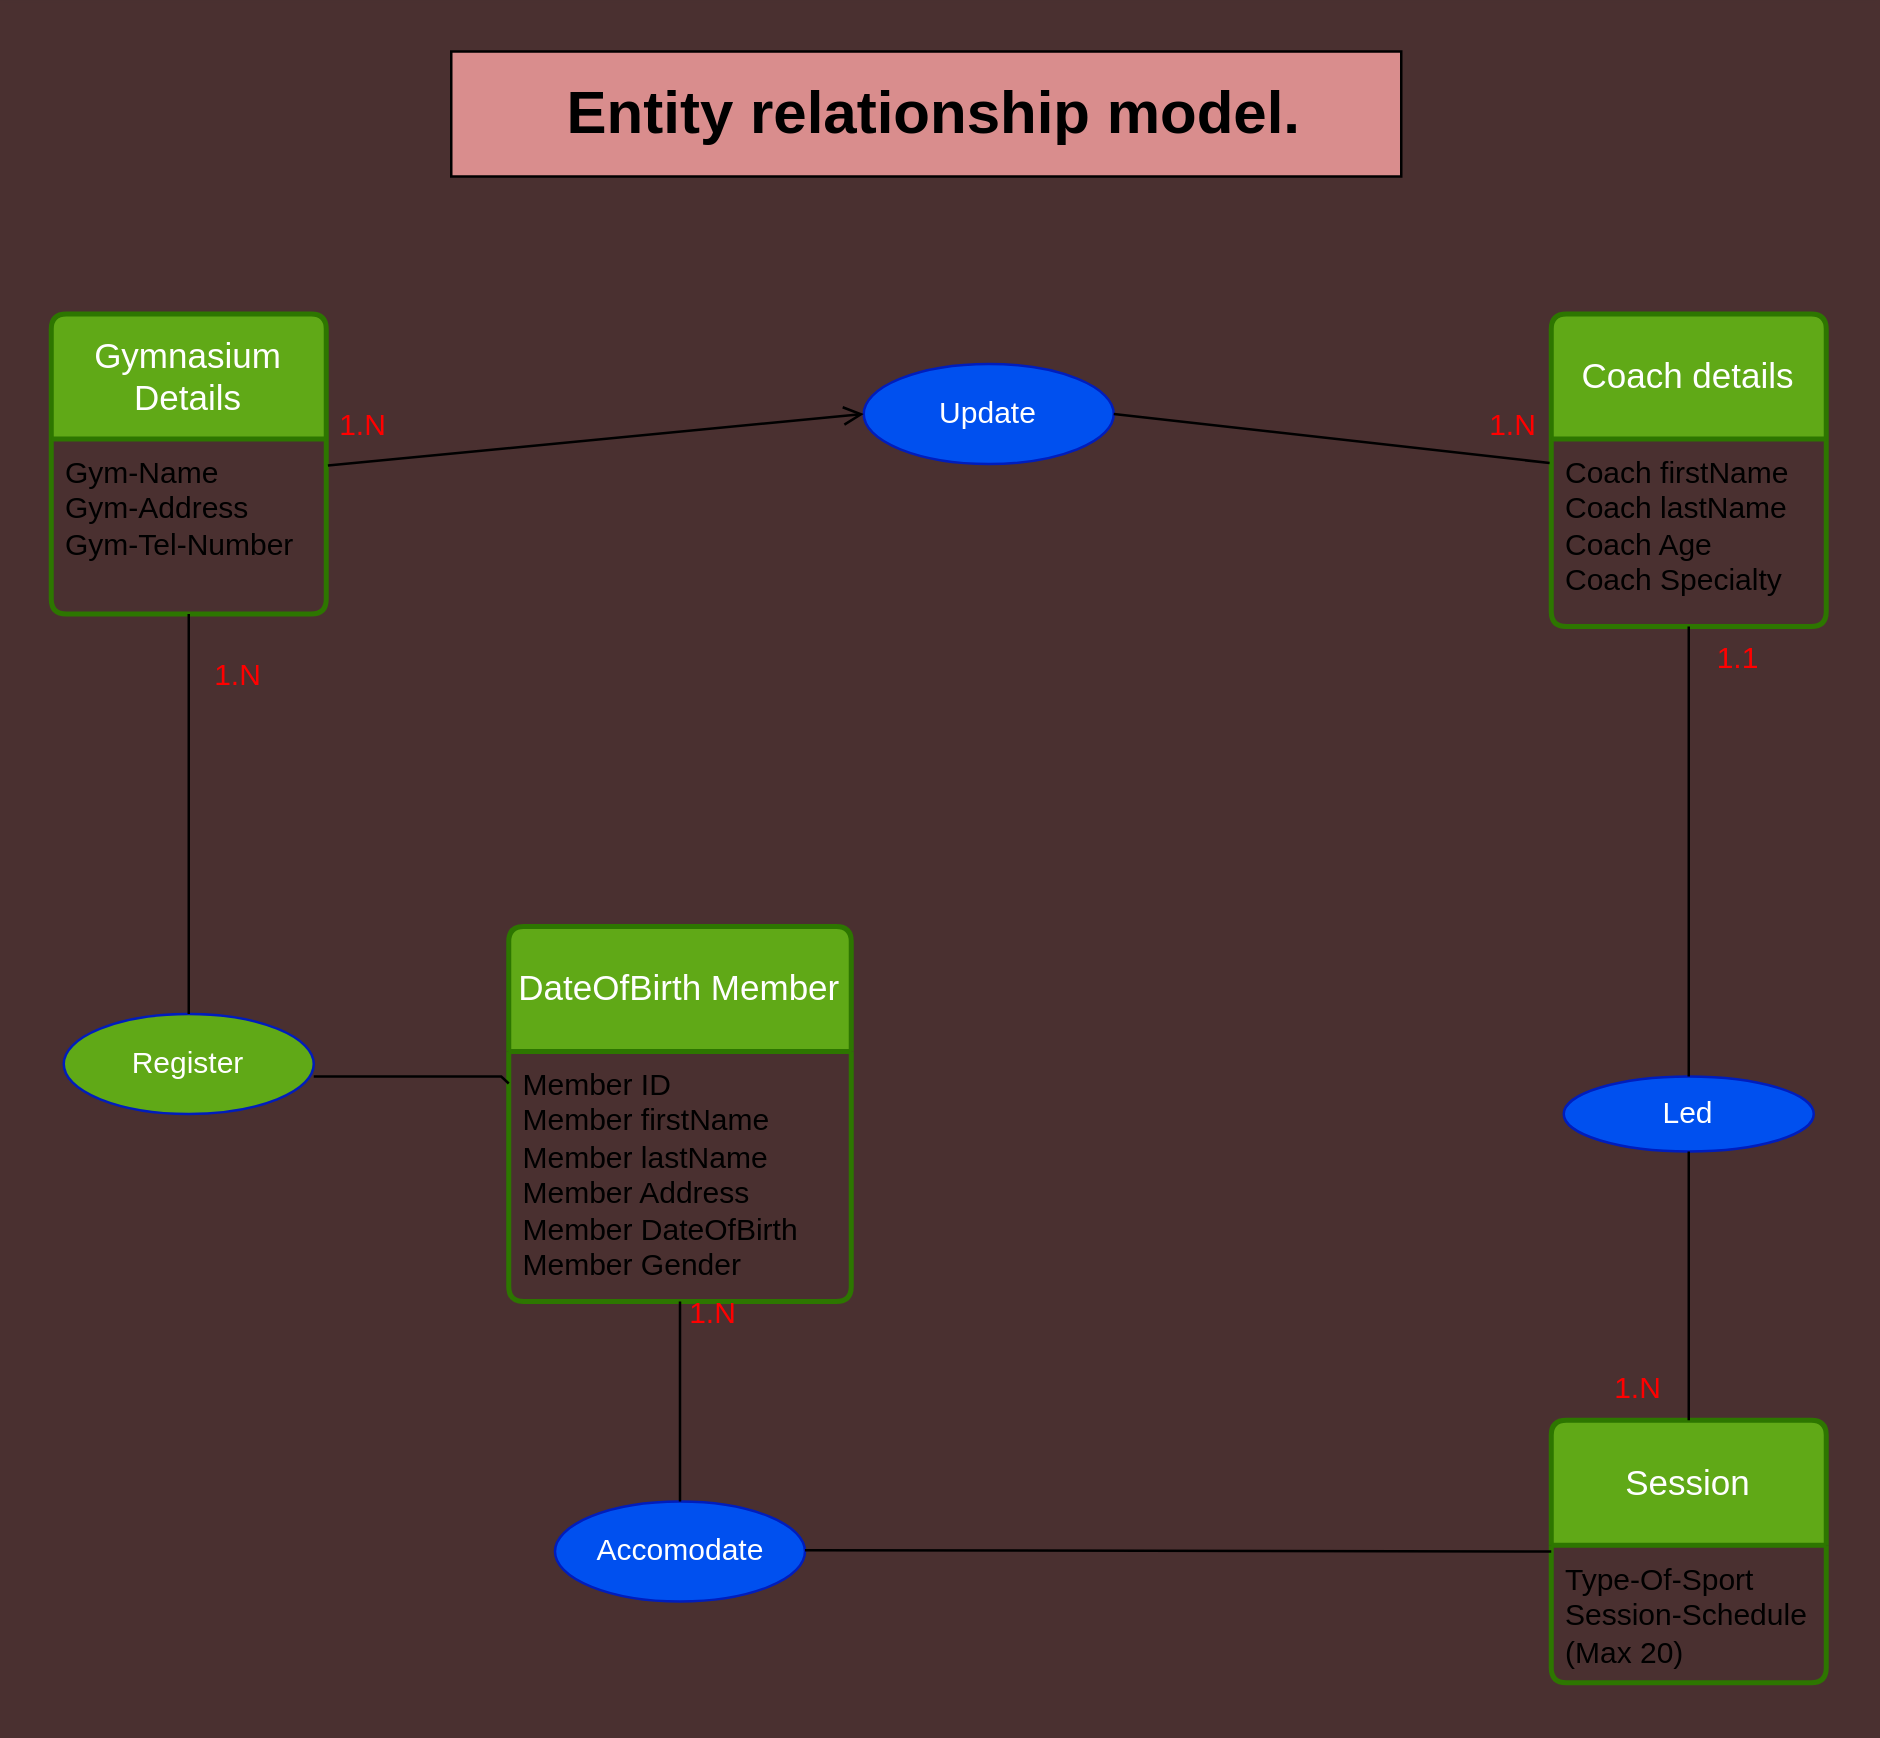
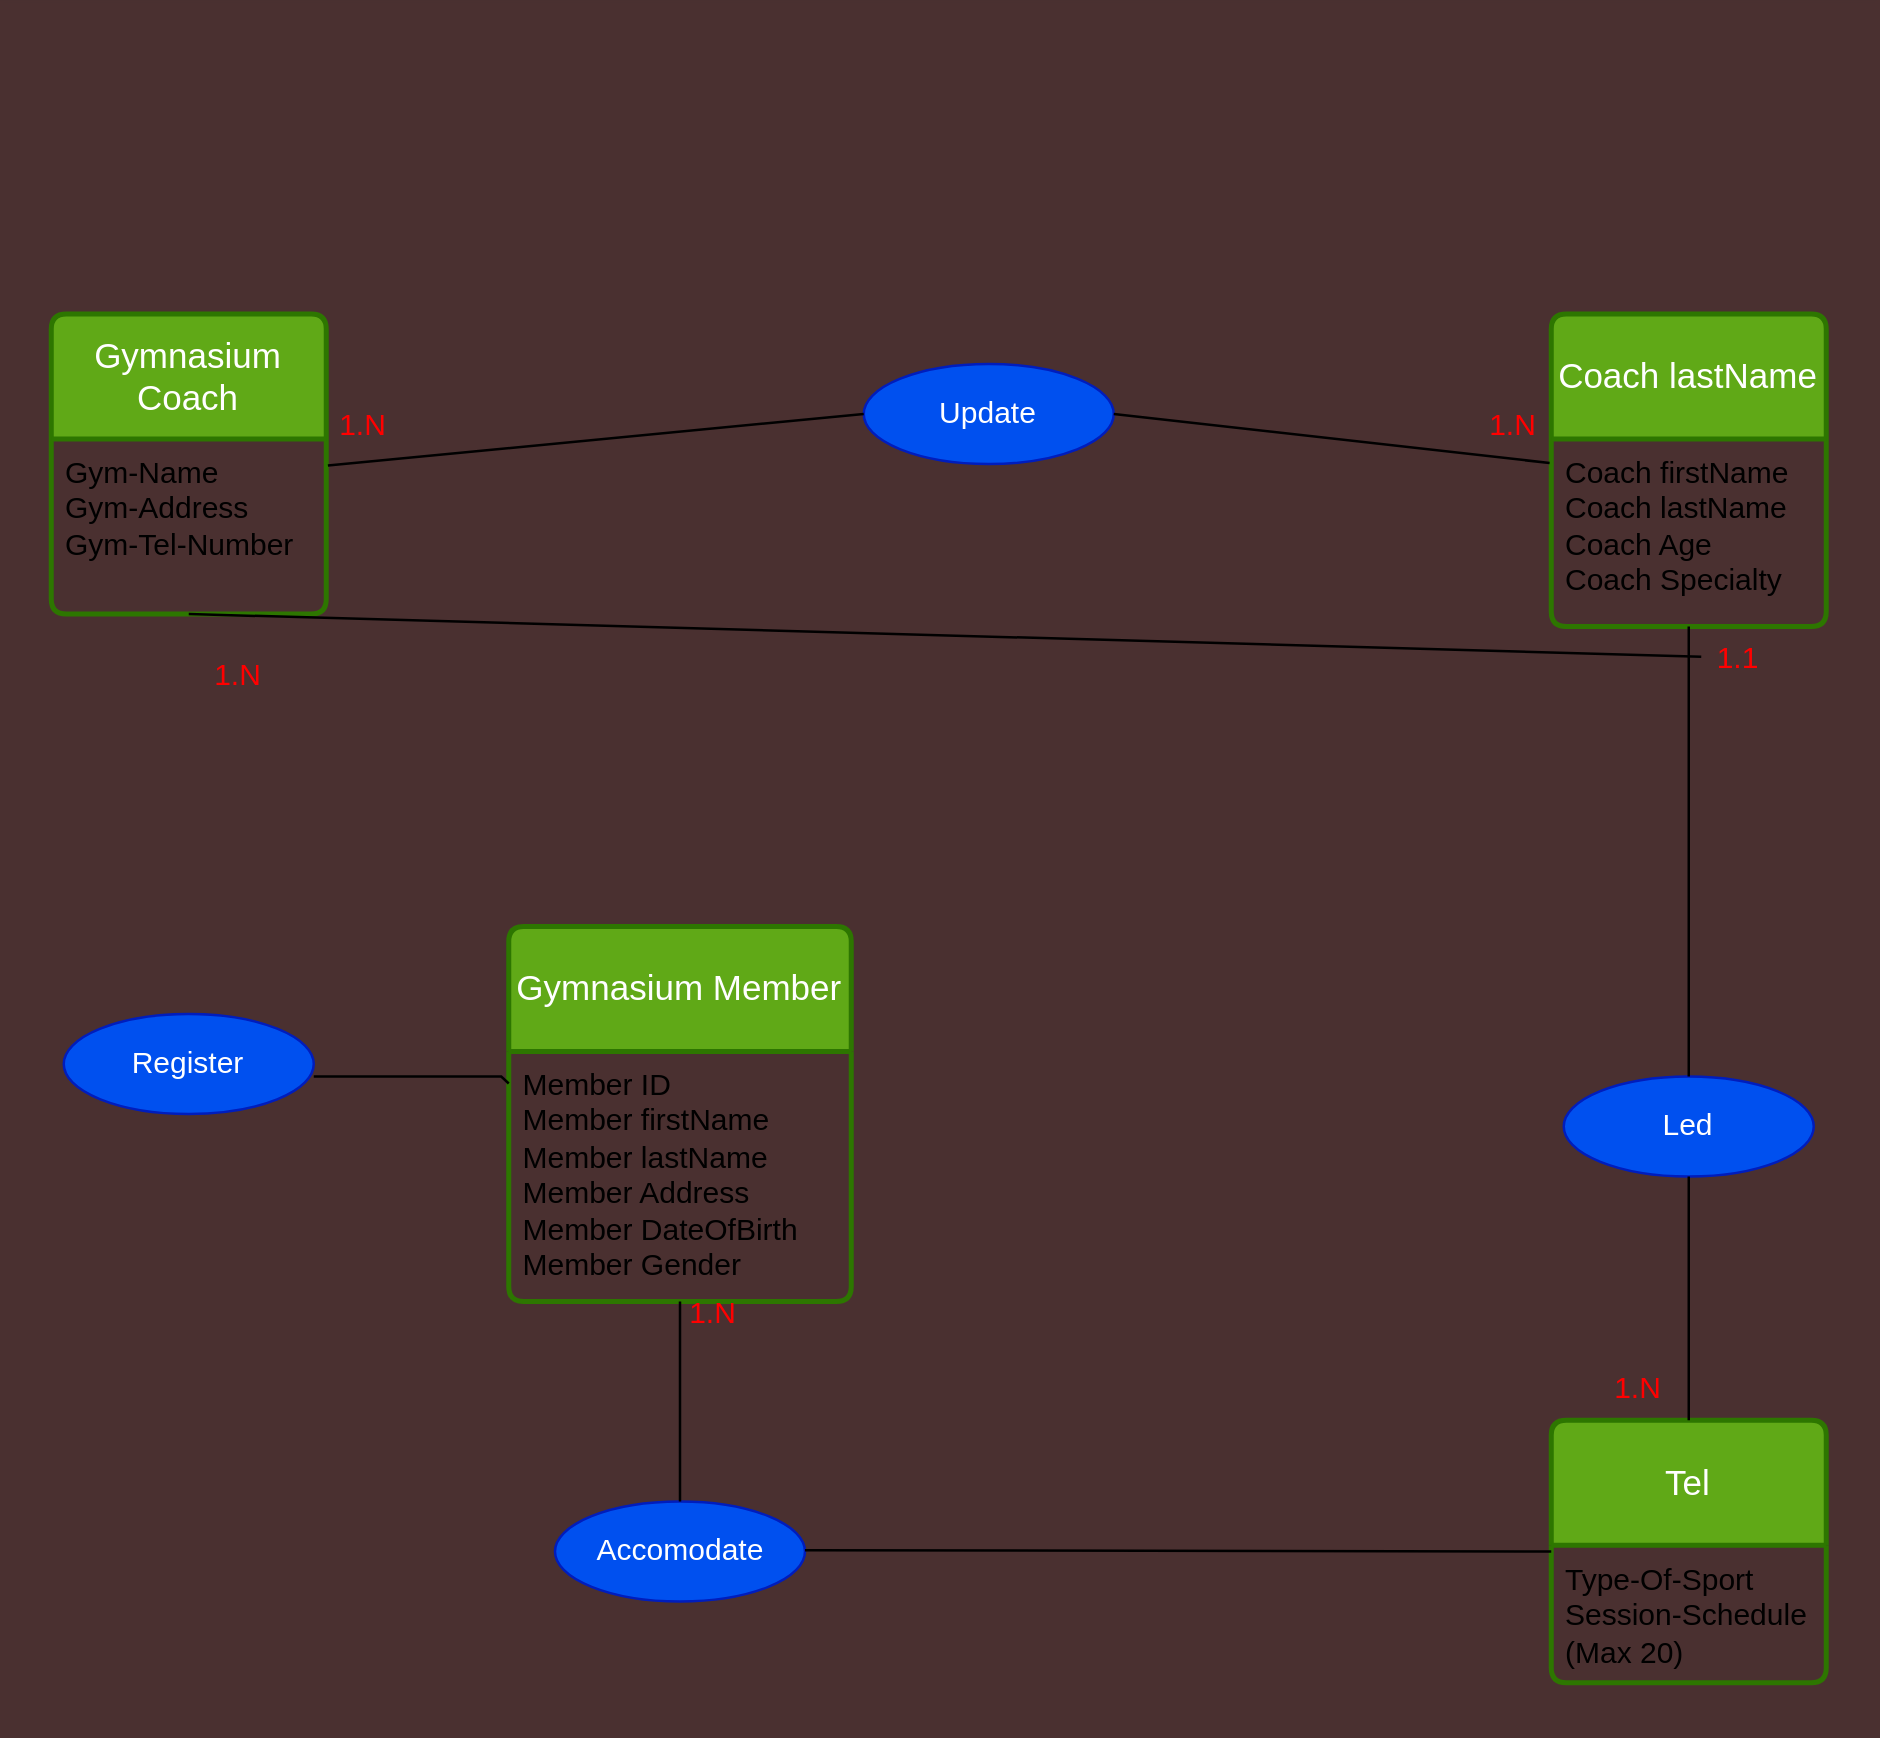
(926, 114) -> none
(189, 376) -> (189, 376)
(1689, 376) -> (1689, 376)
(854, 415) -> (858, 414)
(680, 989) -> (680, 989)
(189, 1012) -> (1000, 637)
(189, 1064) -> (189, 1064)
(1689, 1114) -> (1689, 1126)
(1689, 1484) -> (1689, 1484)
